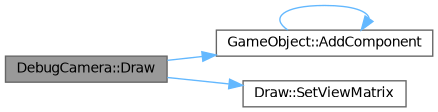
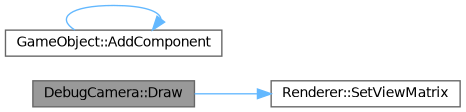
(185, 58) -> none
(325, 94) -> (366, 94)
